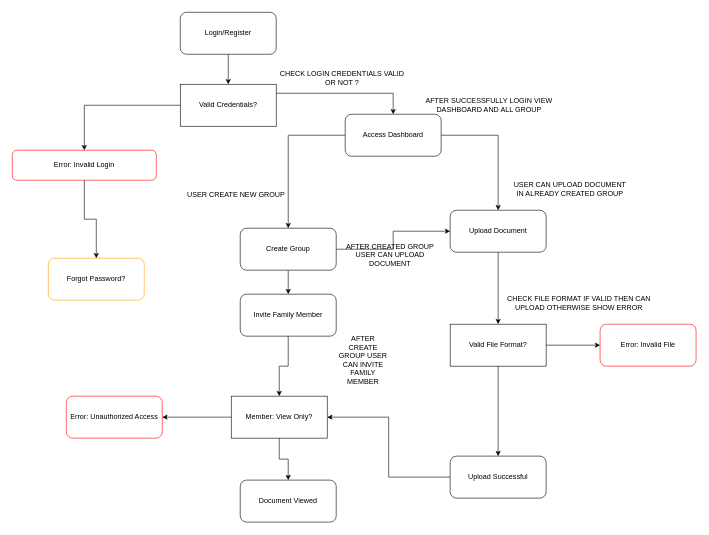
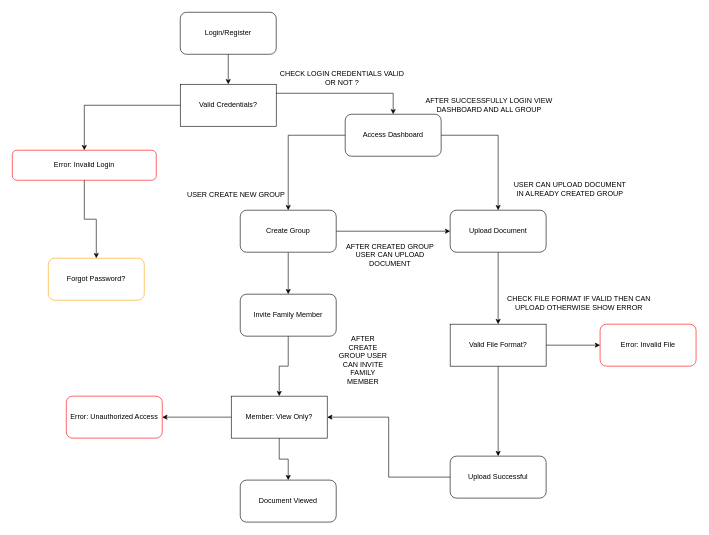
(288, 249) -> (288, 231)
